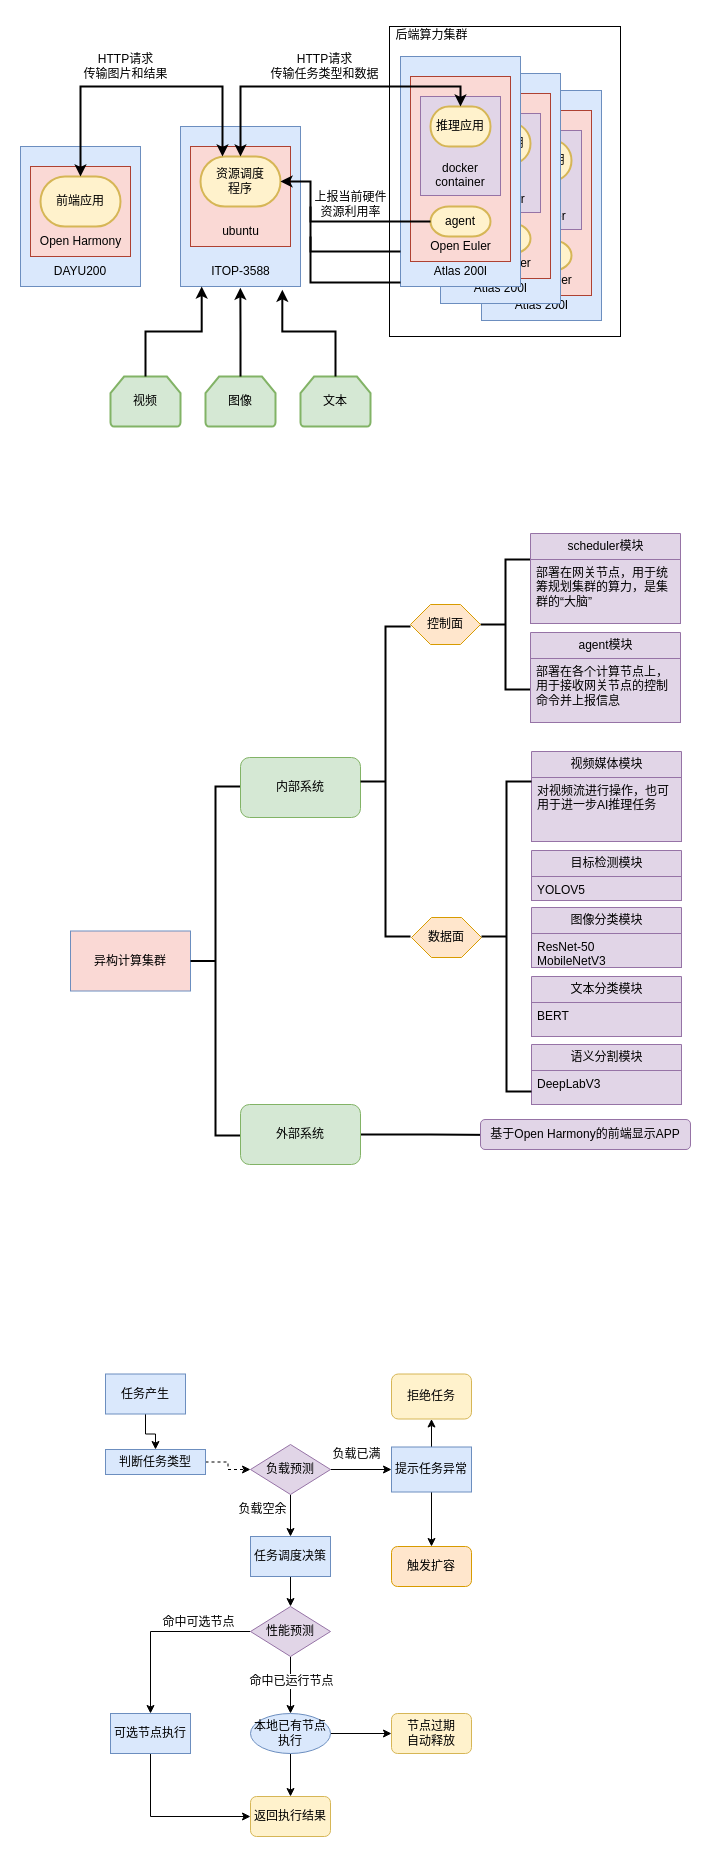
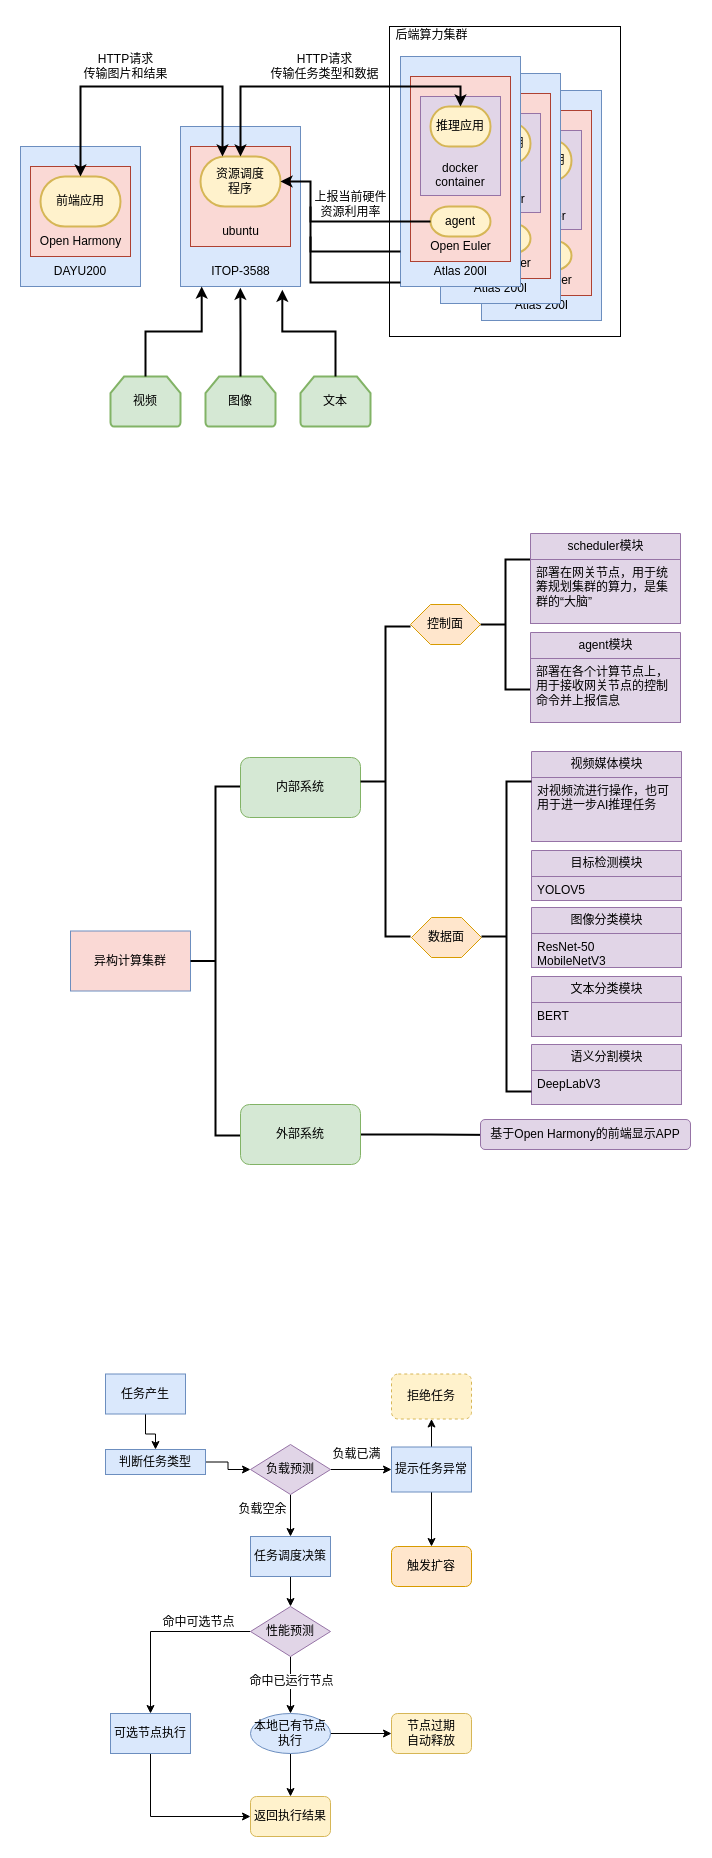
(432, 1397) -> (432, 1397)
(228, 1463) -> (228, 1463)
